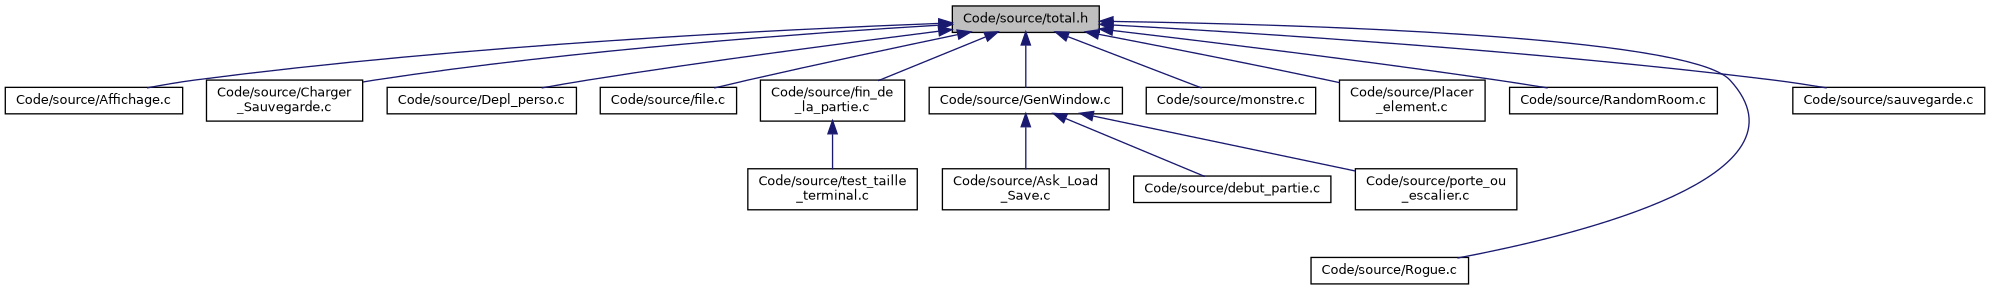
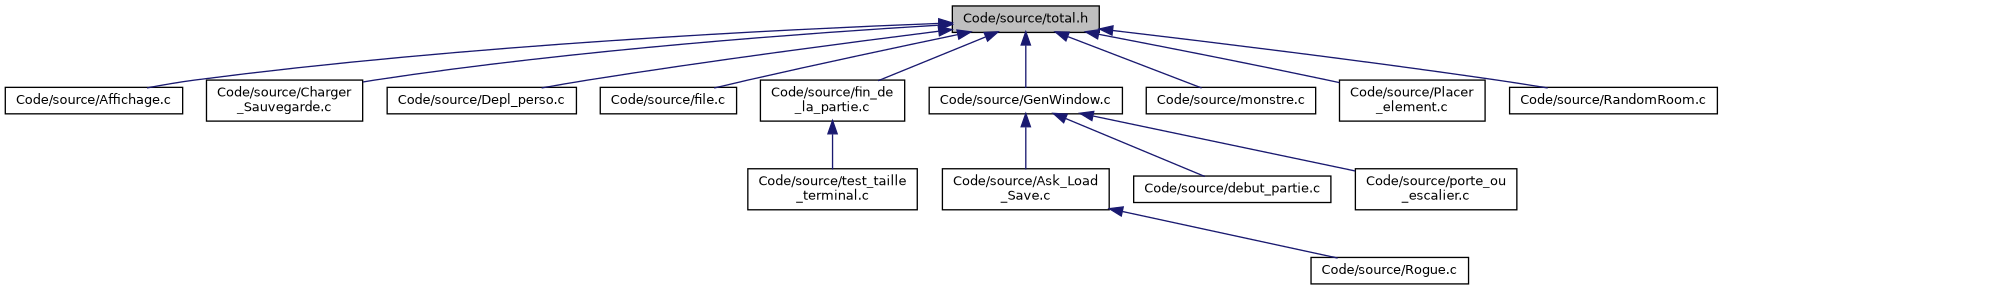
(1615, 49) -> (1230, 235)
(1889, 101) -> none
